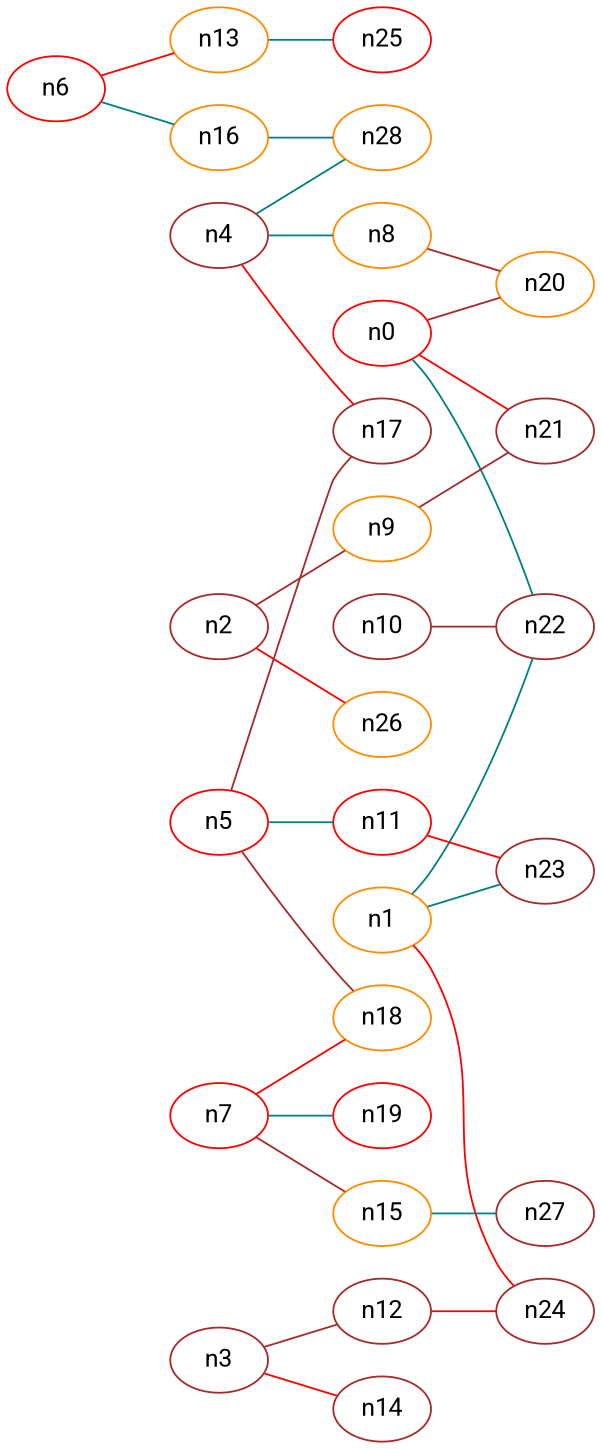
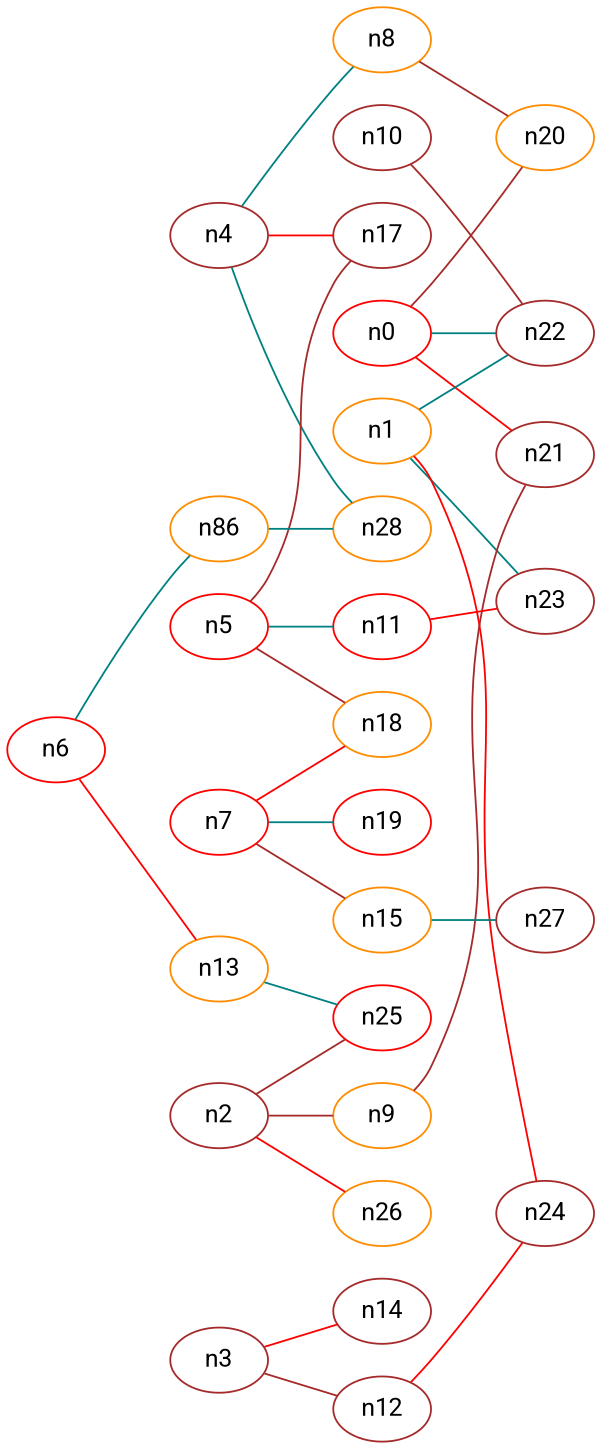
(219, 138) -> (219, 529)
none -> (301, 1067)
